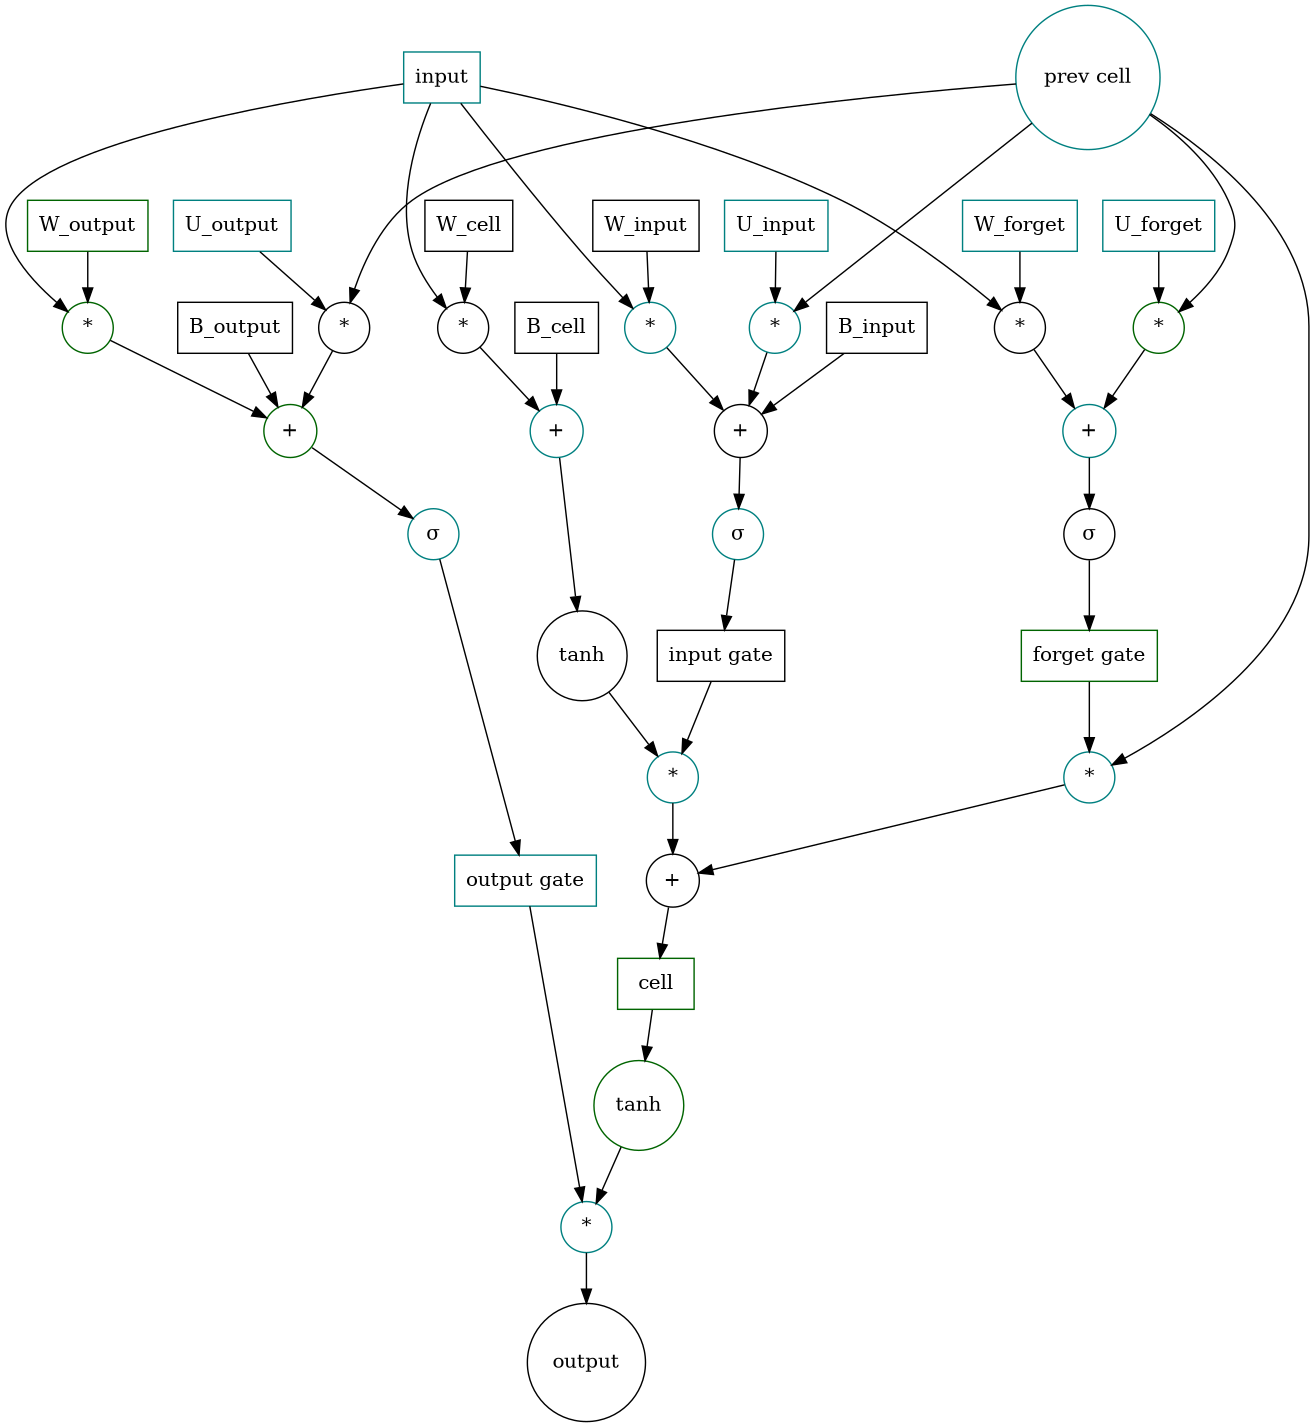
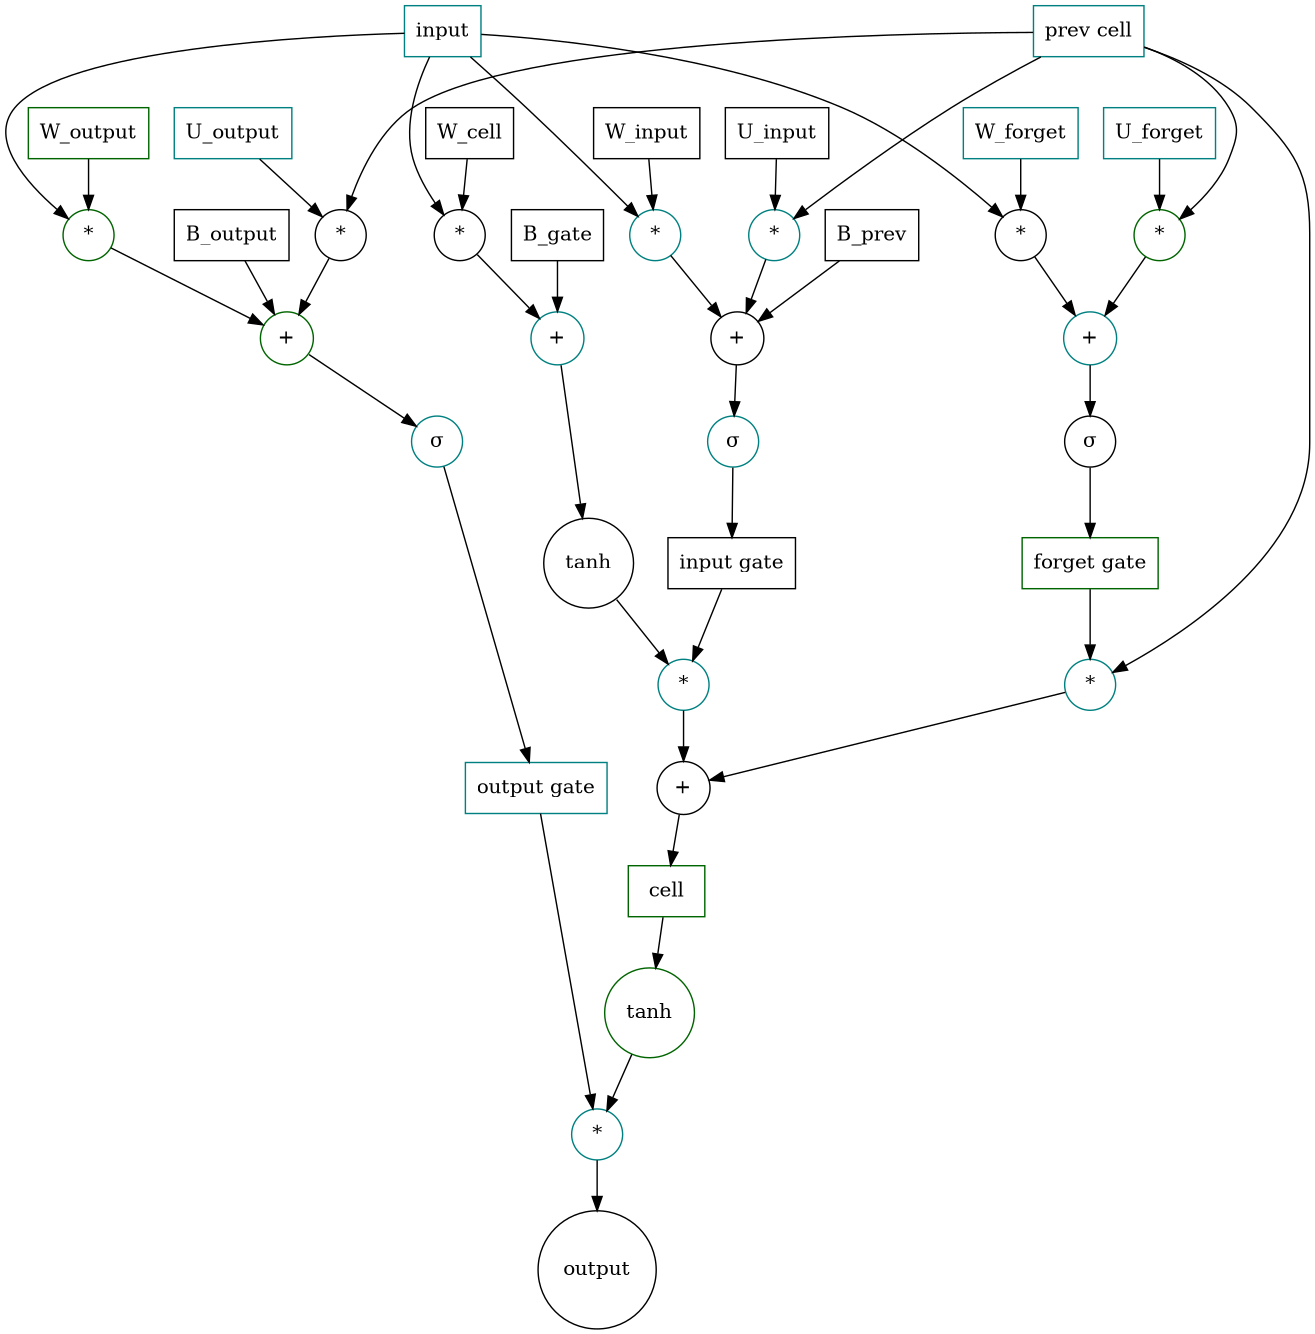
(1088, 77) -> (1089, 31)
(776, 226) -> (777, 133)
(557, 328) -> (557, 235)
(877, 328) -> (872, 235)
